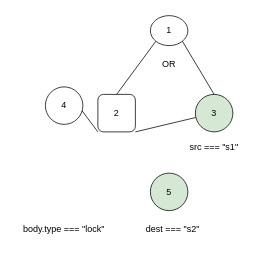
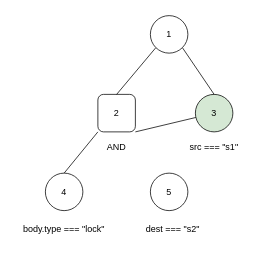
(169, 30) -> (169, 34)
(169, 64) -> none
(64, 105) -> (64, 192)
none -> (117, 147)
(169, 192) -> (169, 192)
